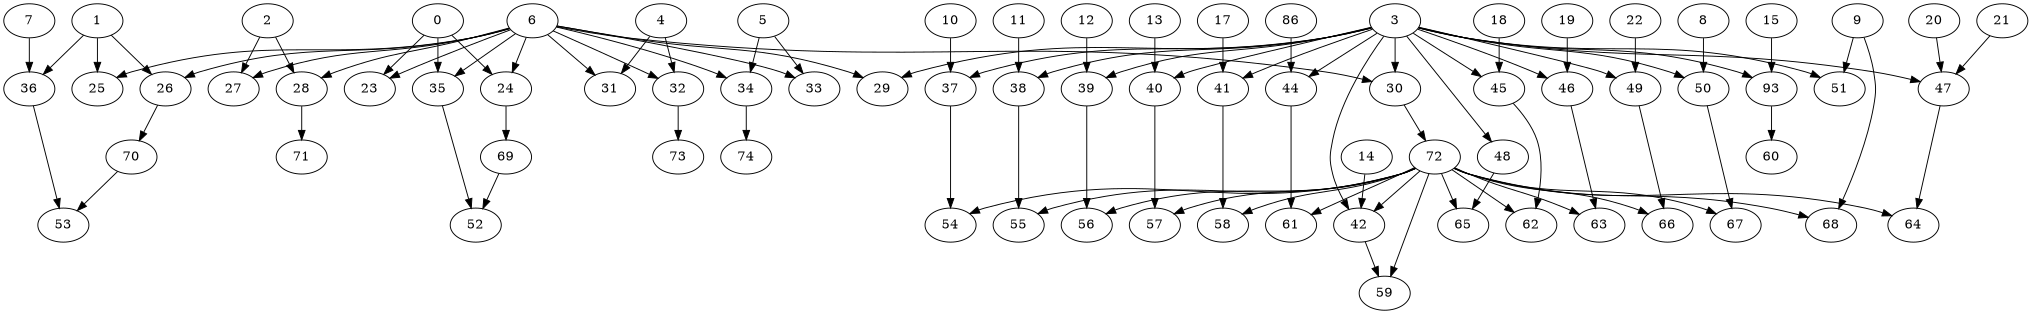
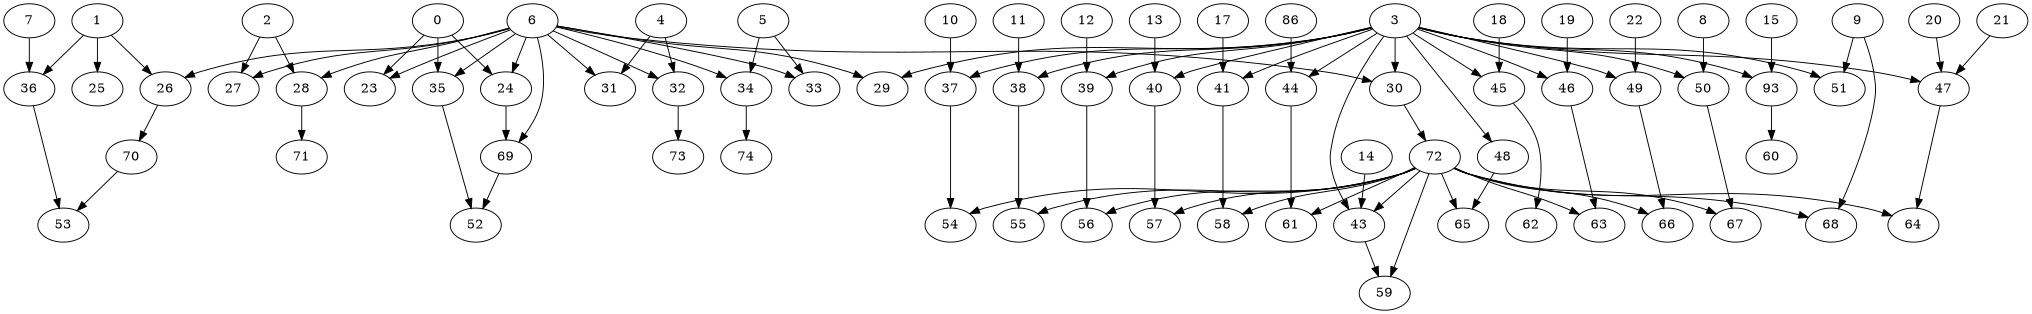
(269, 50) -> (543, 88)
(1478, 187) -> none
(1359, 225) -> (1359, 225)
